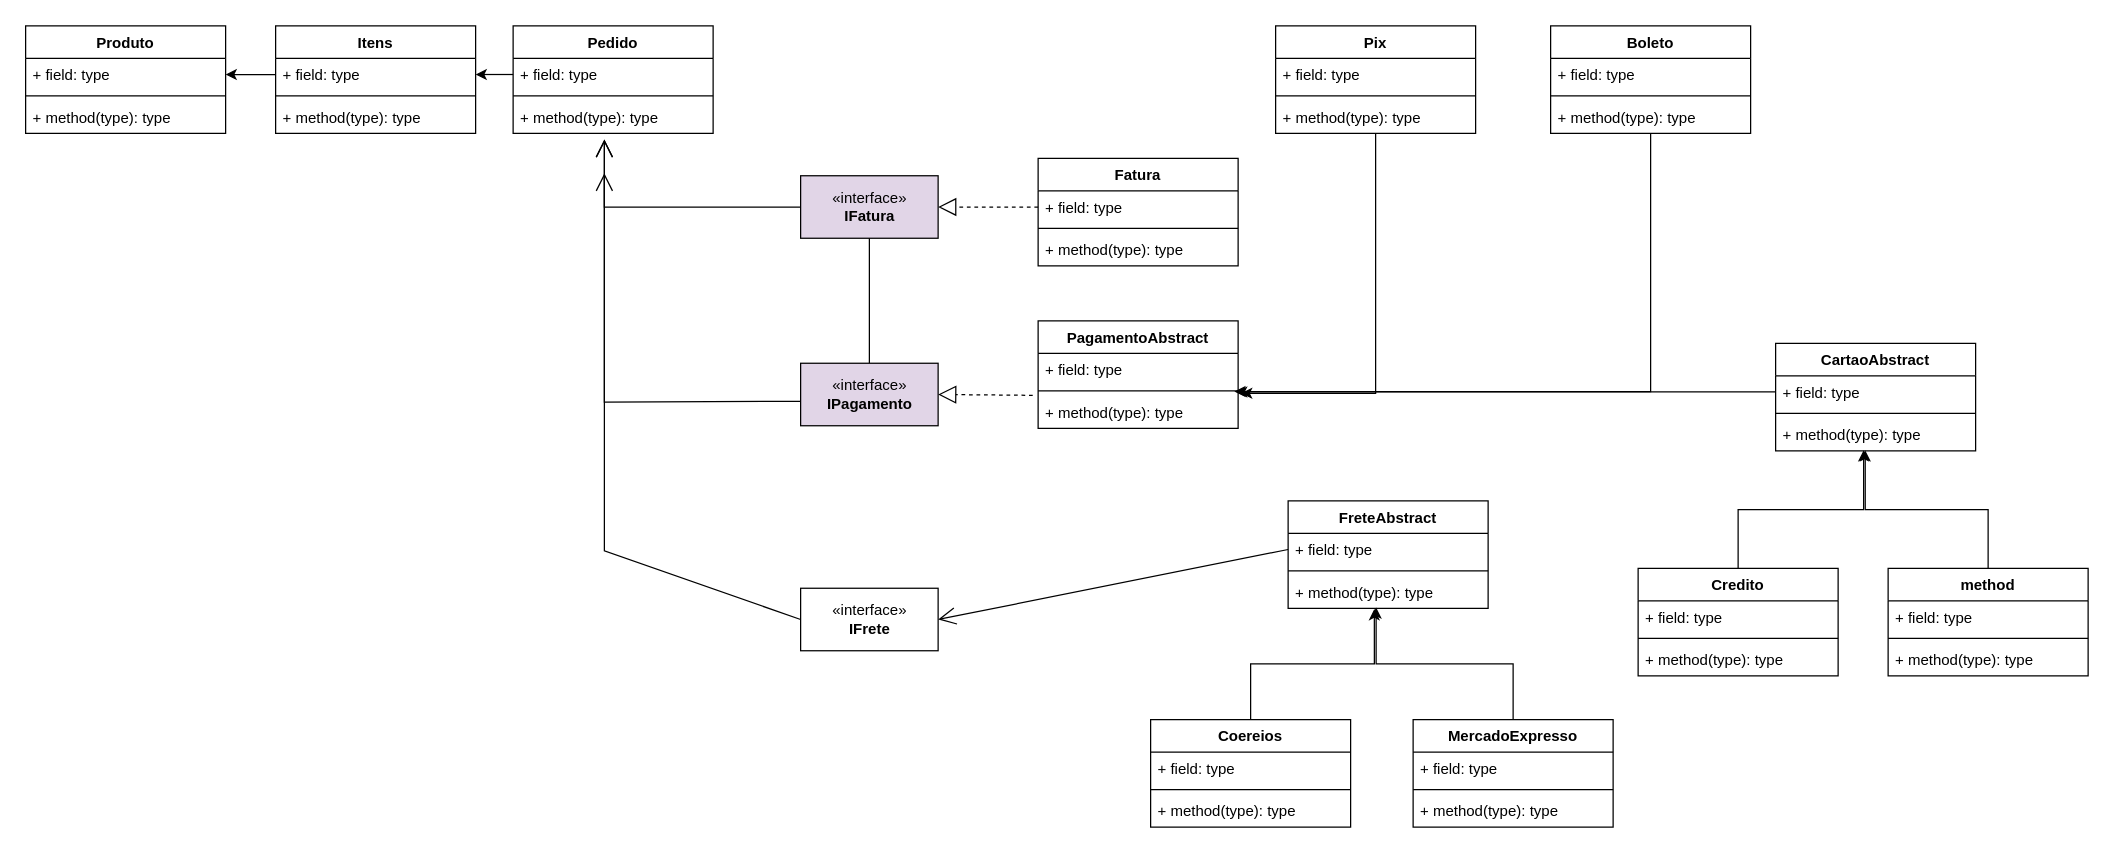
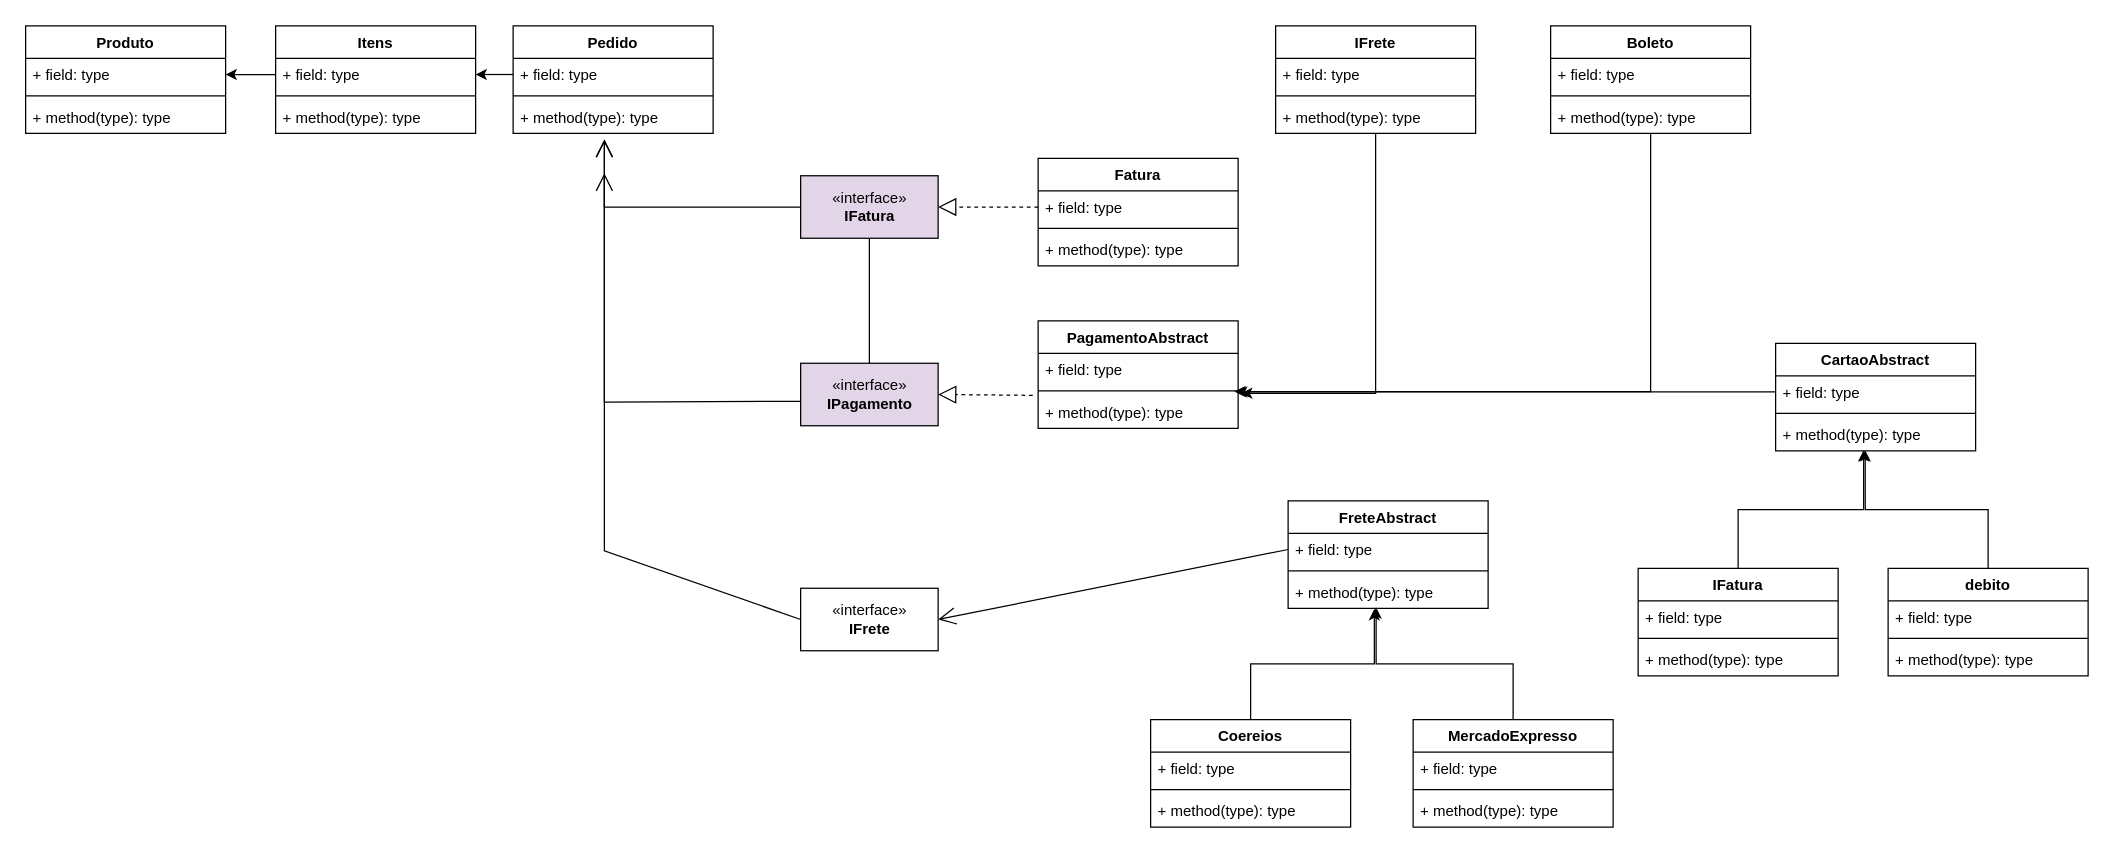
(1375, 43) -> (1375, 43)
(1738, 585) -> (1738, 585)
(1988, 585) -> (1988, 585)
